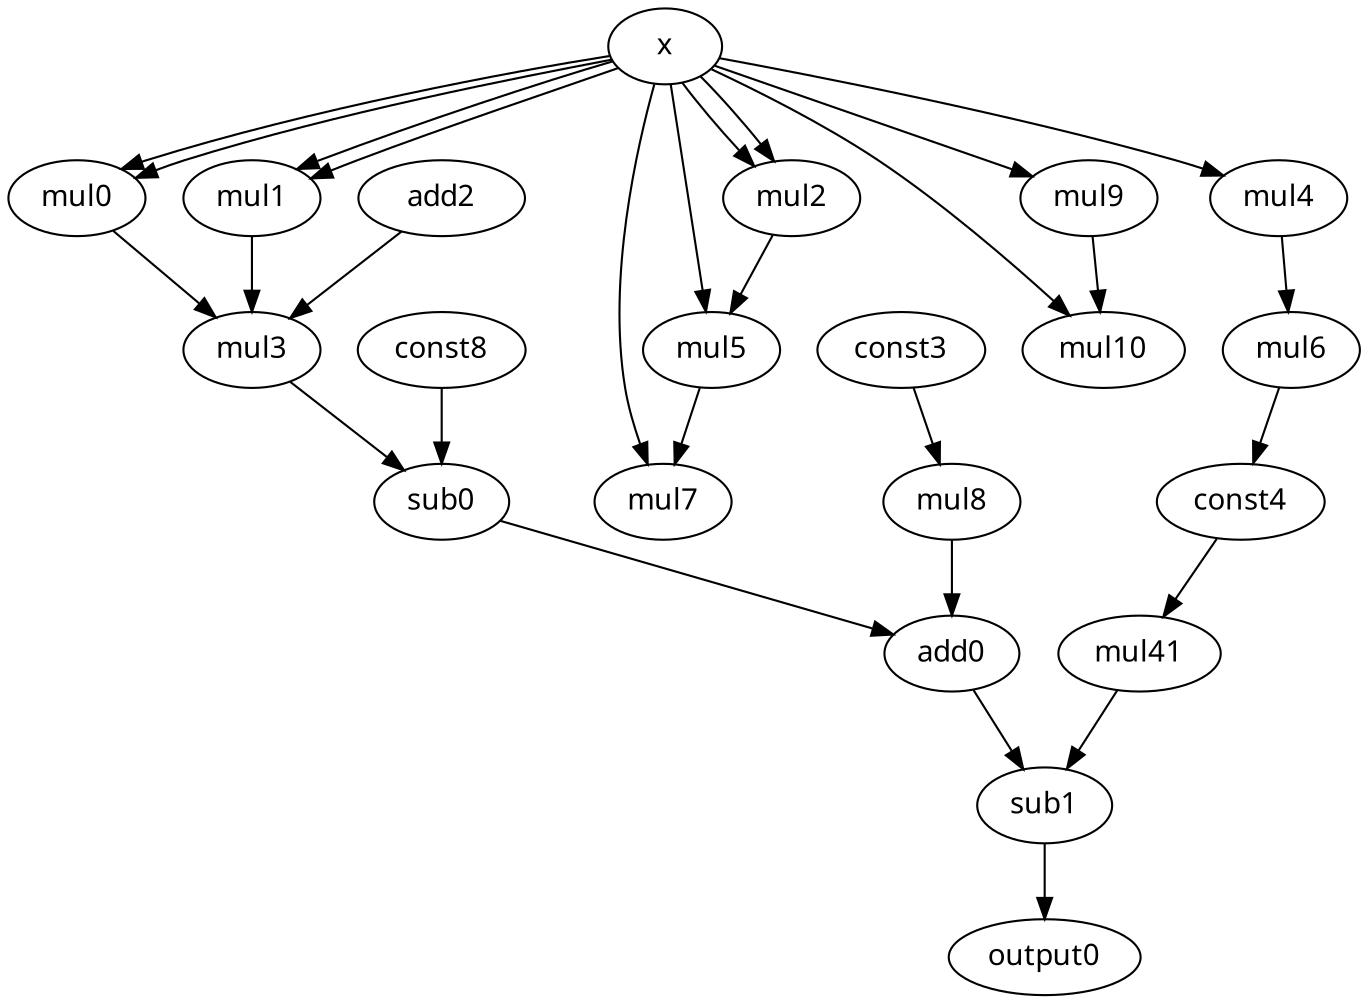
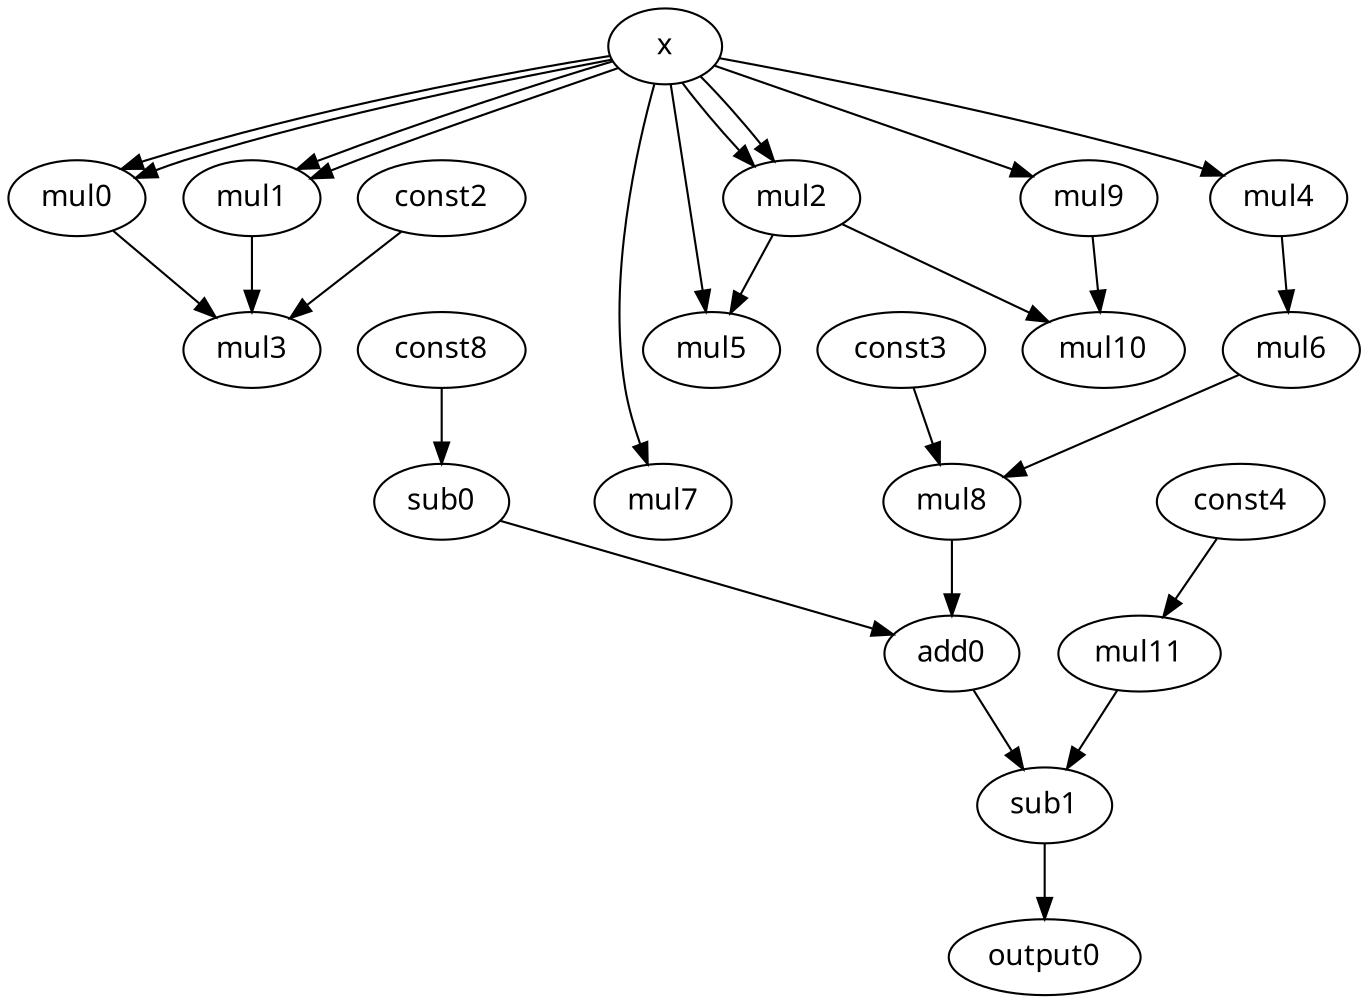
(893, 170) -> (936, 268)
(442, 198) -> (442, 198)
(691, 416) -> none
(1270, 416) -> (1132, 422)
(339, 419) -> none
(1140, 654) -> (1140, 654)
